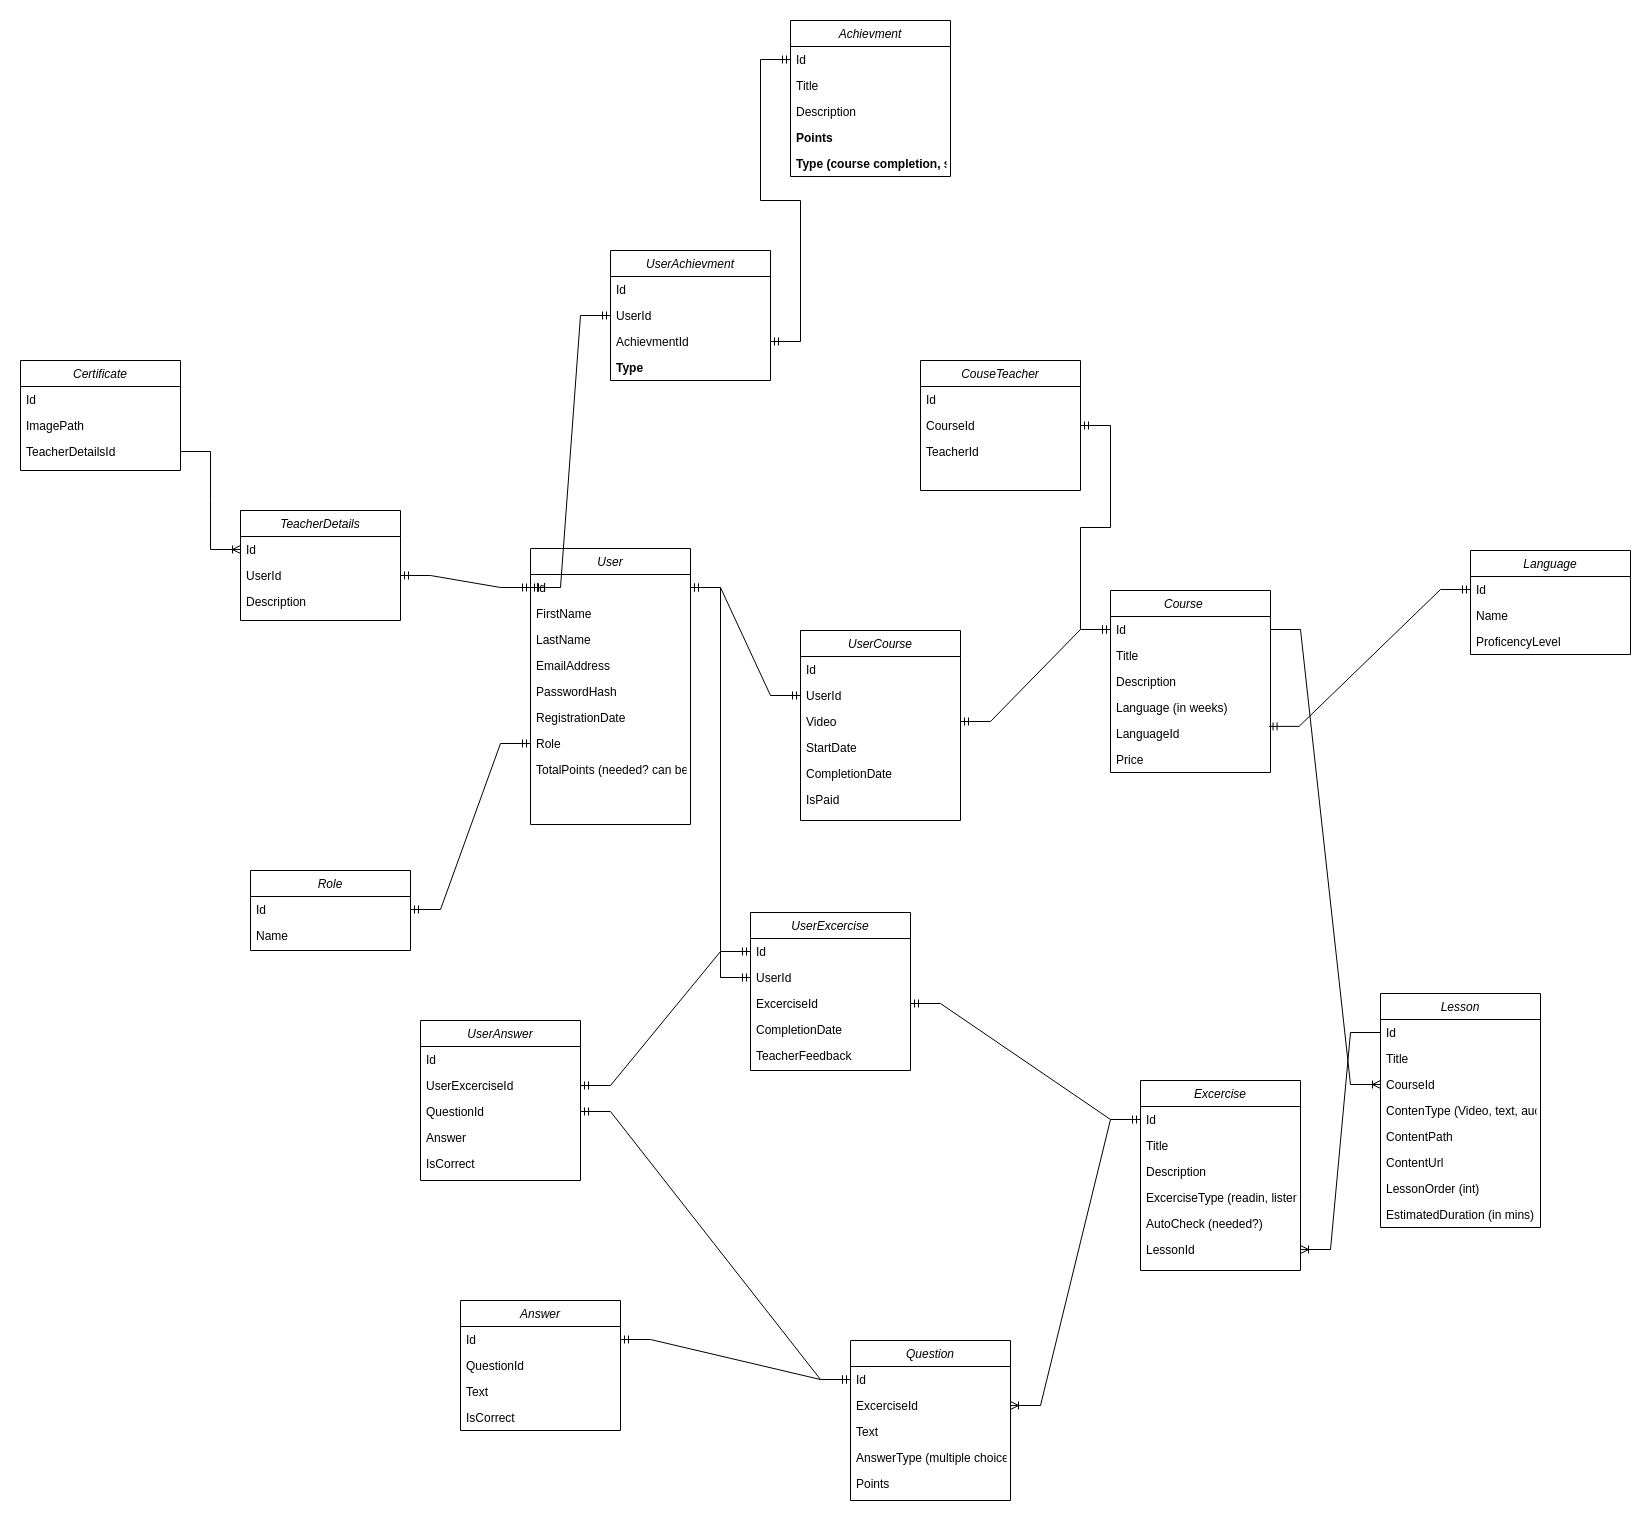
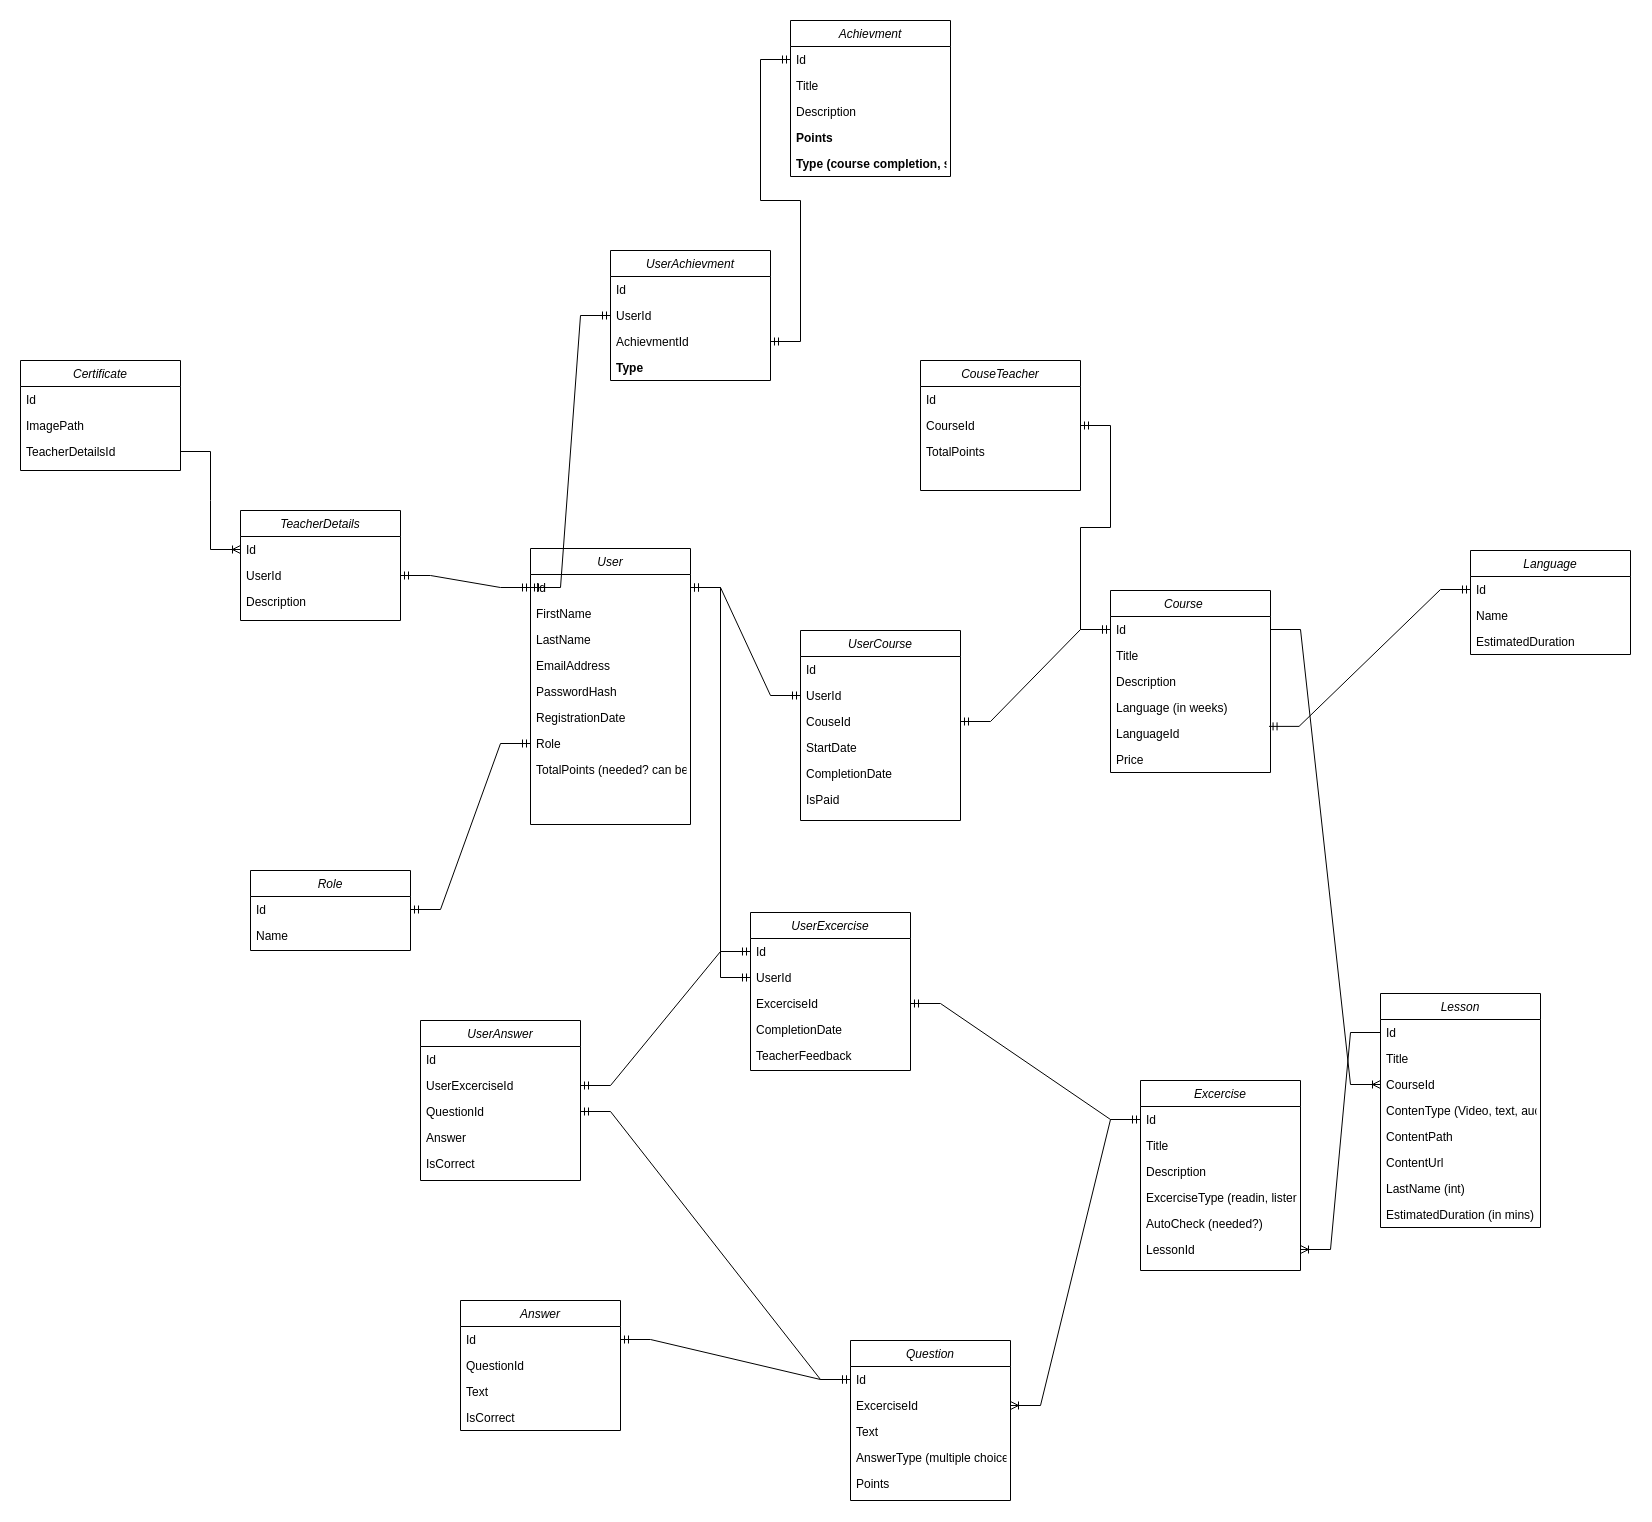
(956, 452) -> (960, 452)
(1523, 642) -> (1530, 642)
(821, 722) -> (830, 722)
(1440, 1189) -> (1430, 1189)
